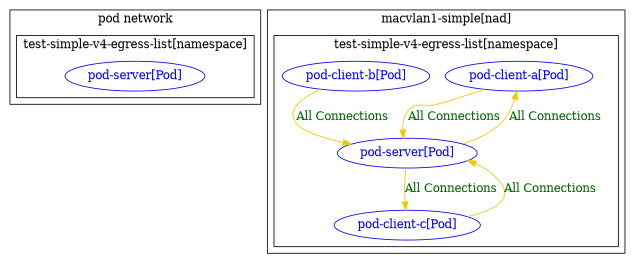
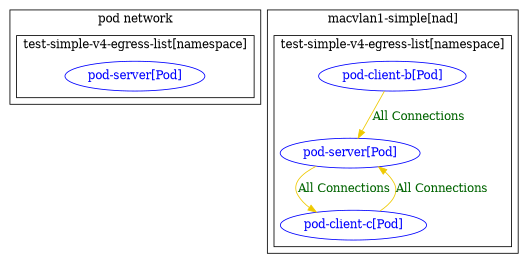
(519, 76) -> none
